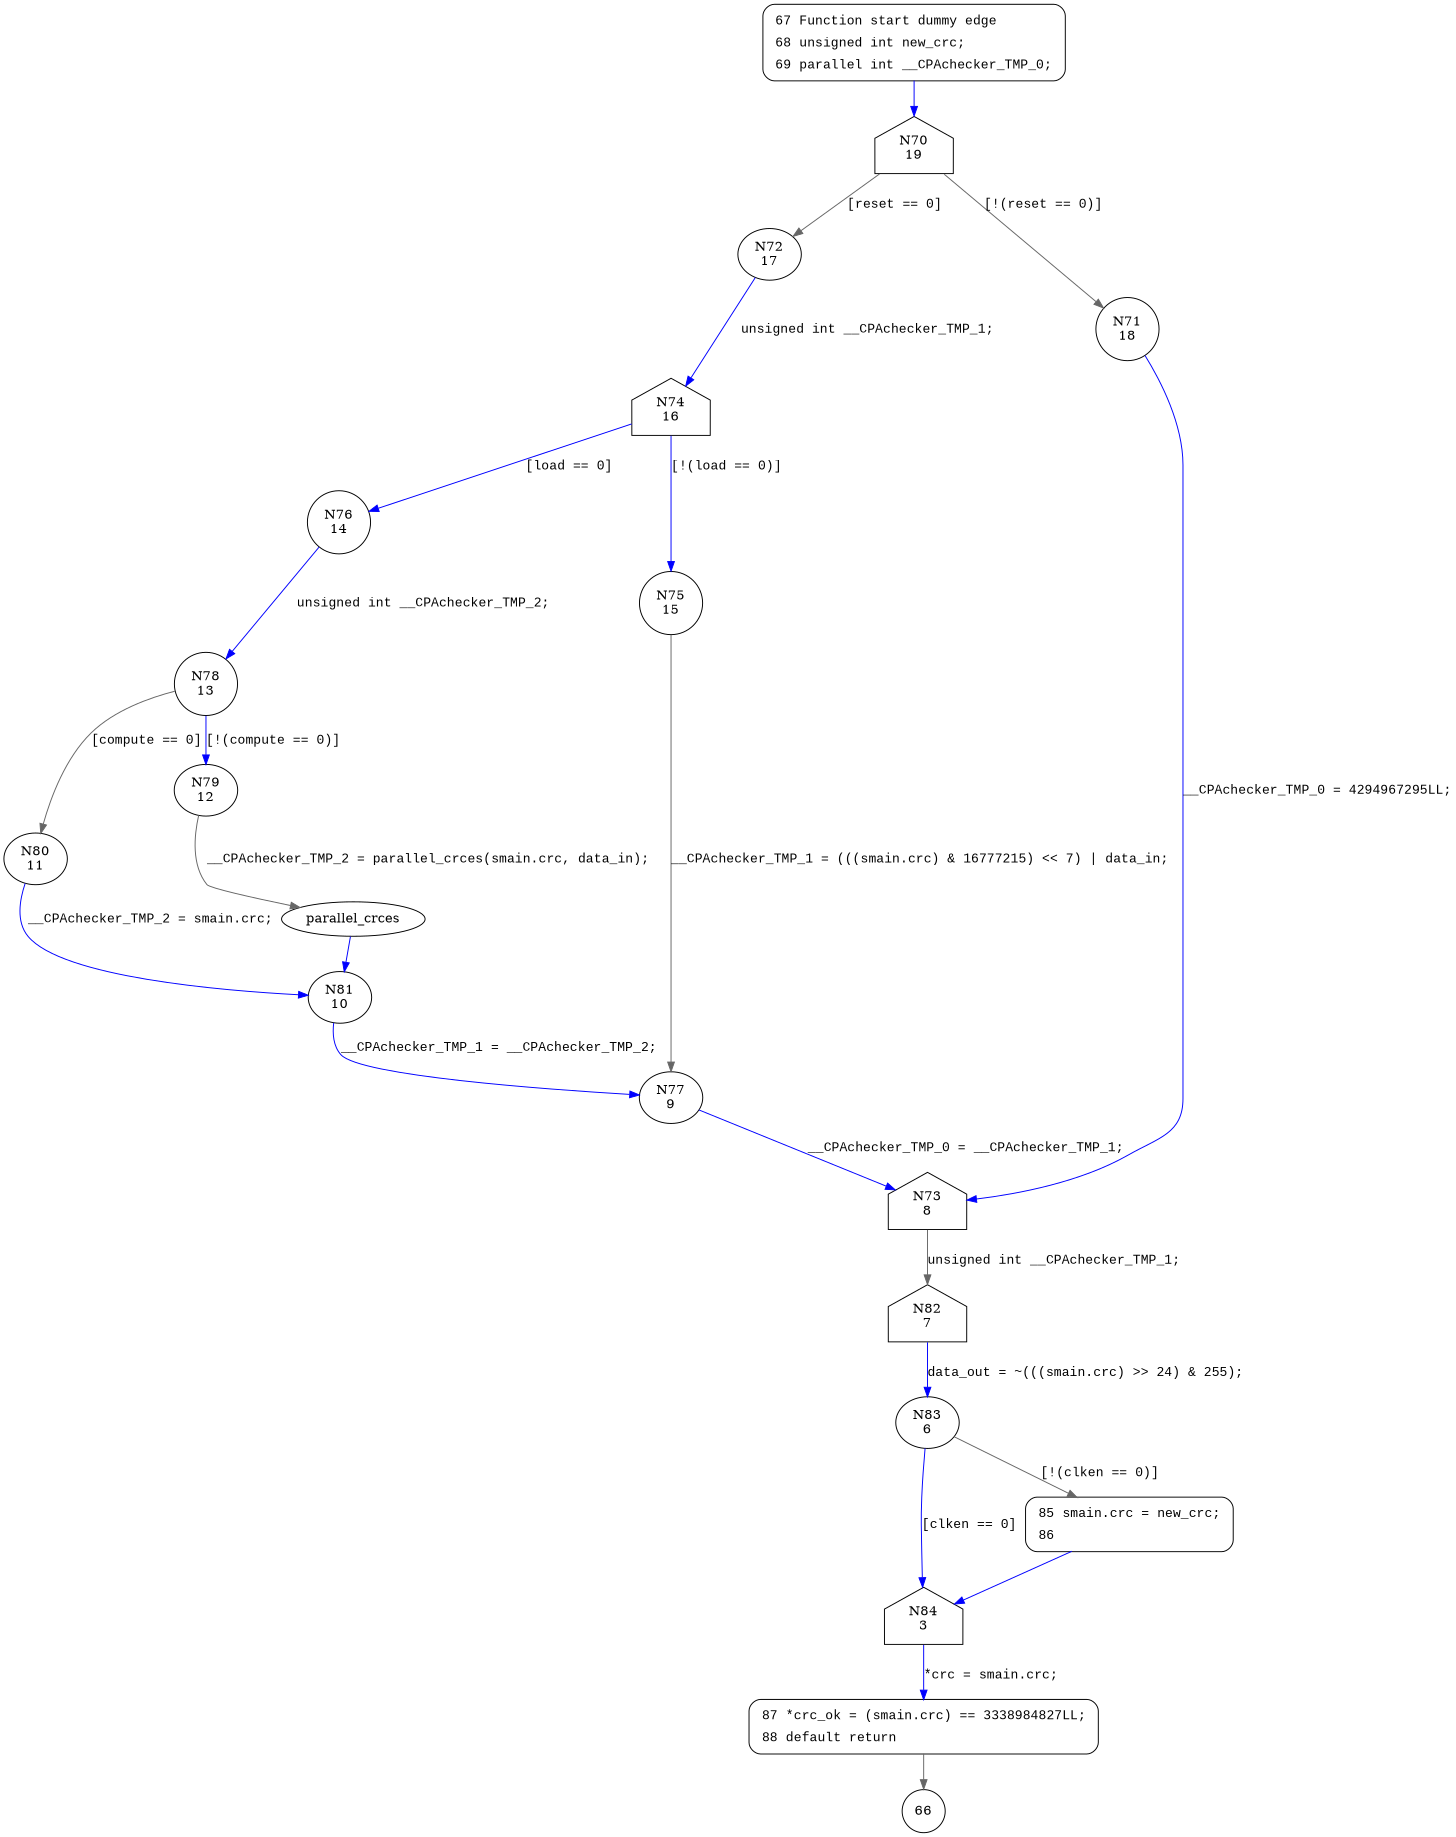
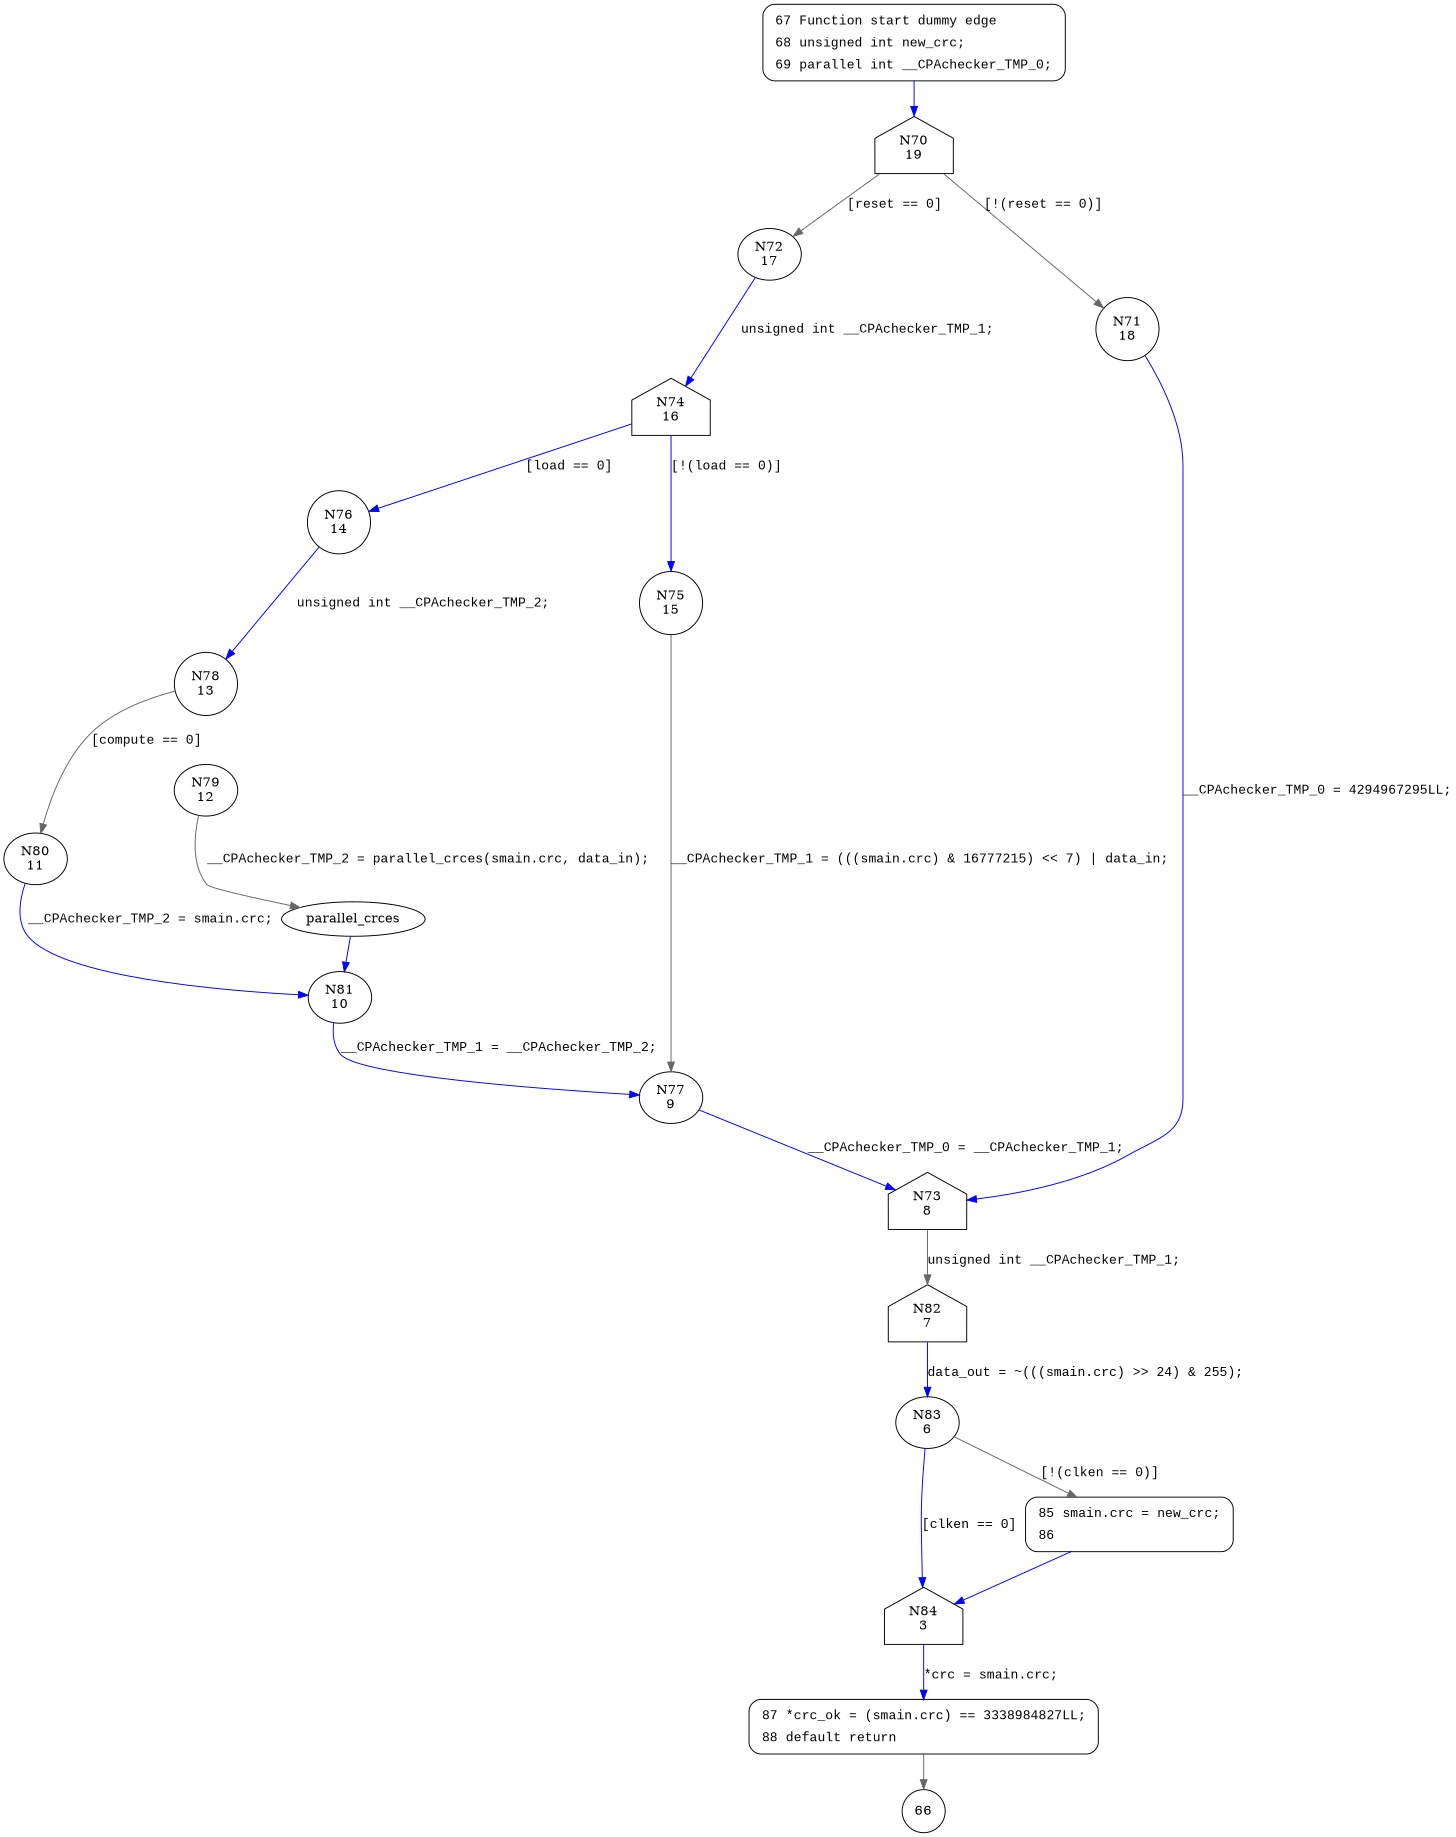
(206, 735) -> none
